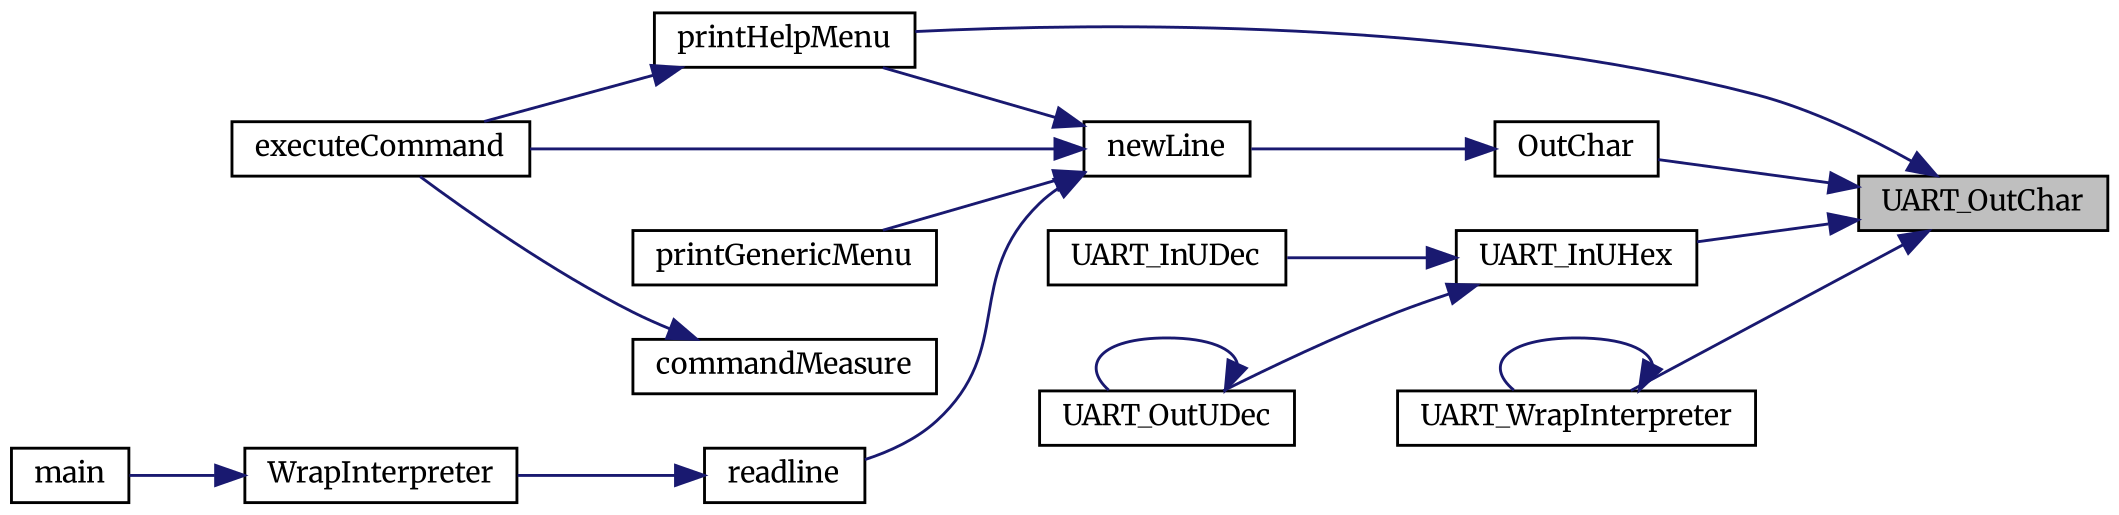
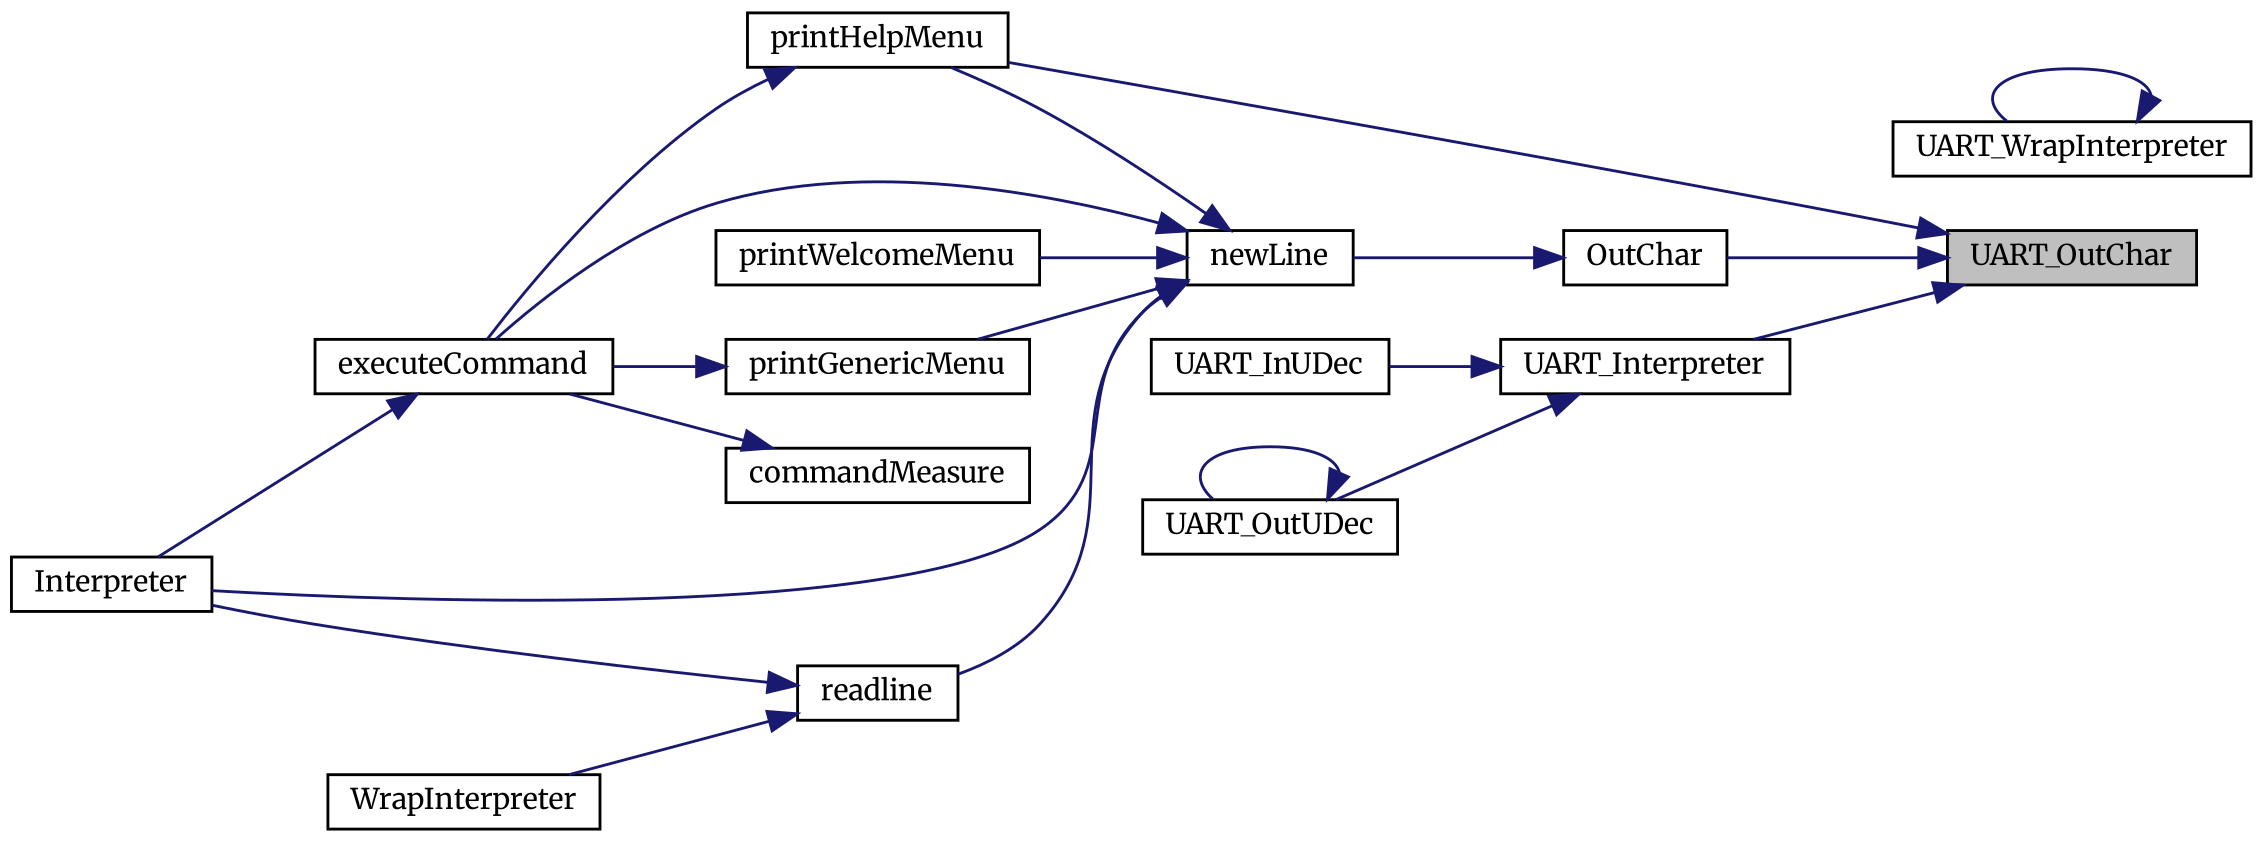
none -> (878, 258)
(1577, 258) -> (1645, 367)
(1767, 318) -> none
none -> (655, 367)
(70, 475) -> none
none -> (112, 584)
